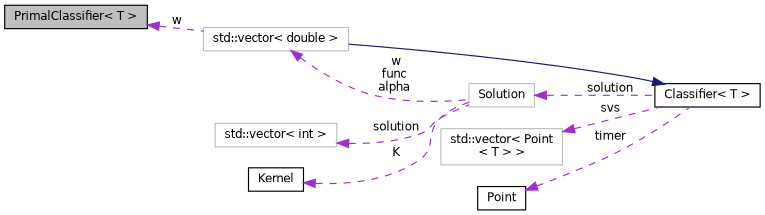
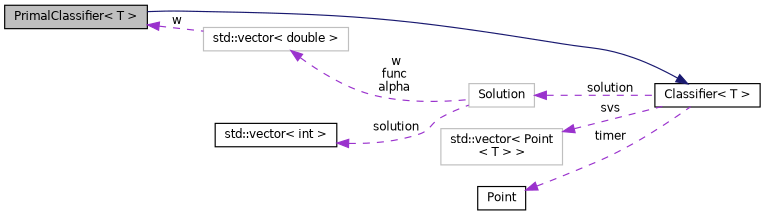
(501, 59) -> (416, 23)
(276, 135) -> (276, 135)
(276, 180) -> none
